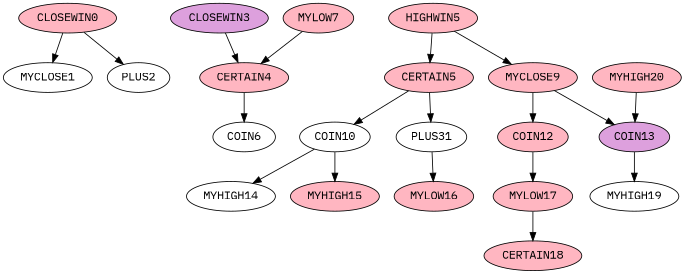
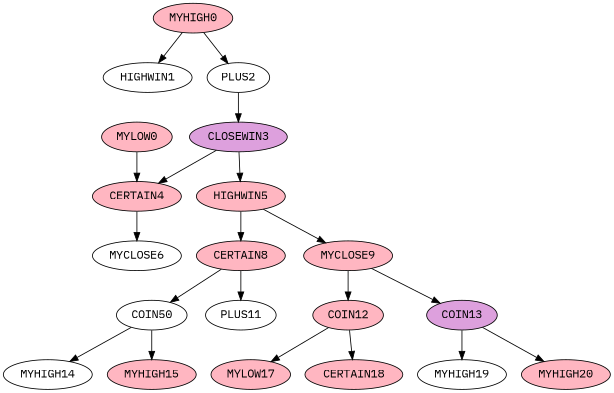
(68, 18) -> (193, 18)
(318, 18) -> (137, 137)
(48, 78) -> (148, 78)
(429, 78) -> (241, 256)
none -> (238, 103)
(636, 103) -> (510, 342)
(244, 137) -> (137, 256)
(335, 137) -> (152, 315)
(431, 137) -> (241, 315)
none -> (239, 163)
(434, 196) -> none
(533, 222) -> (351, 341)
